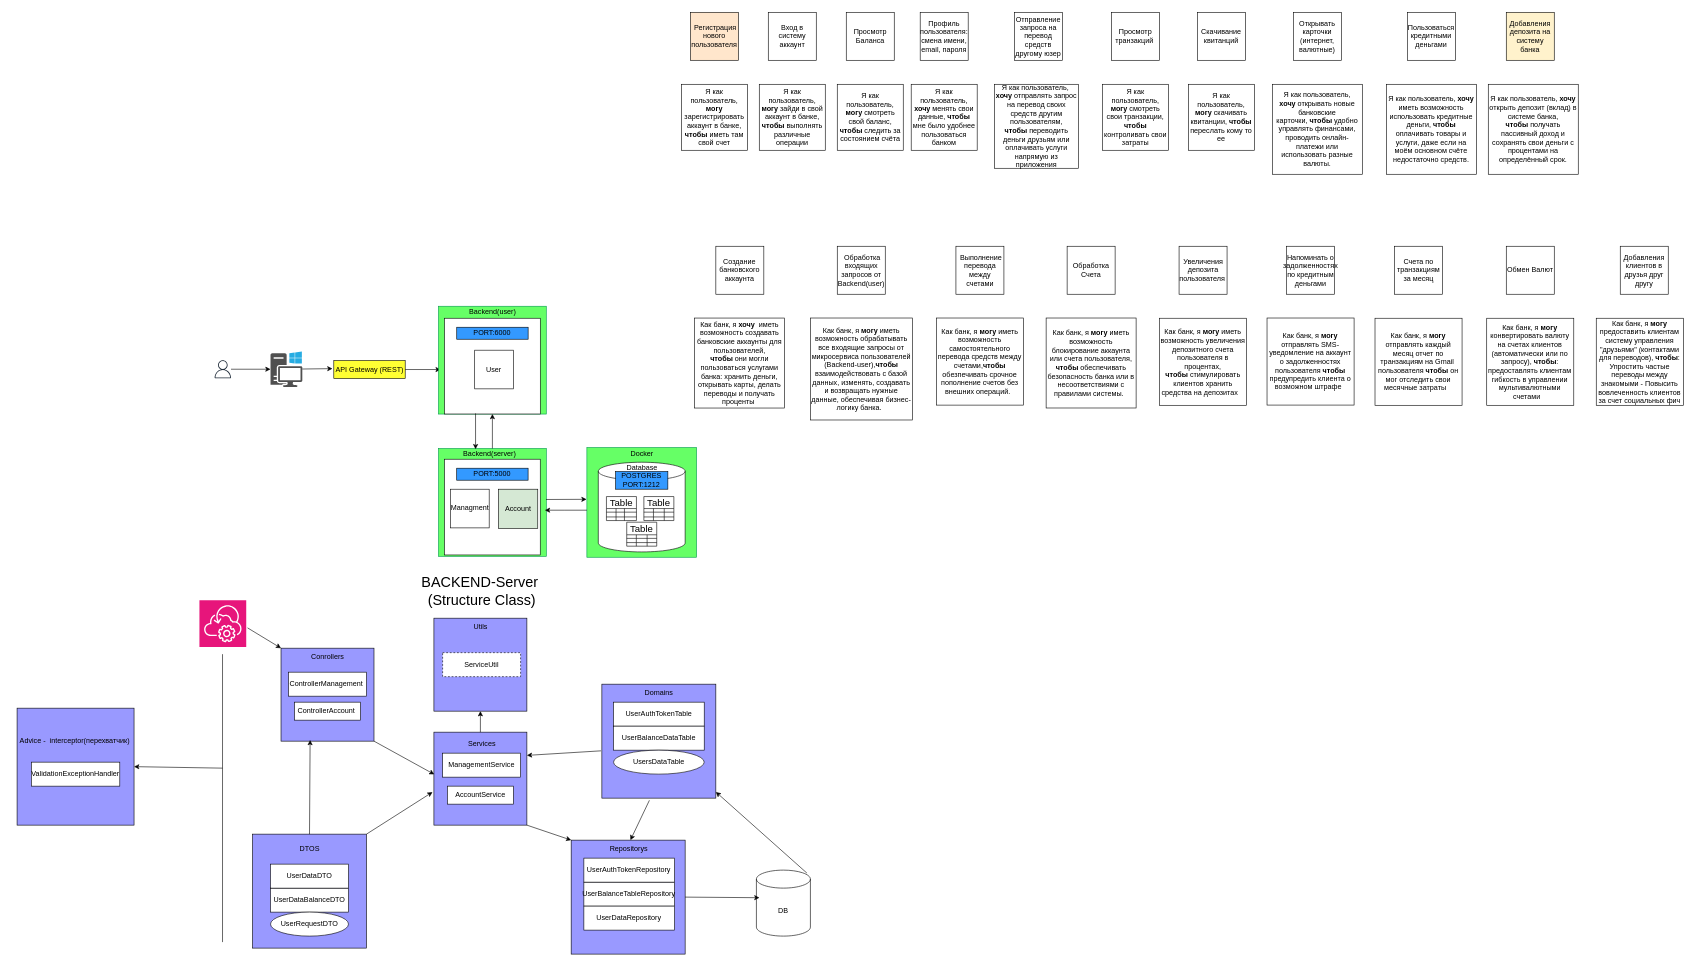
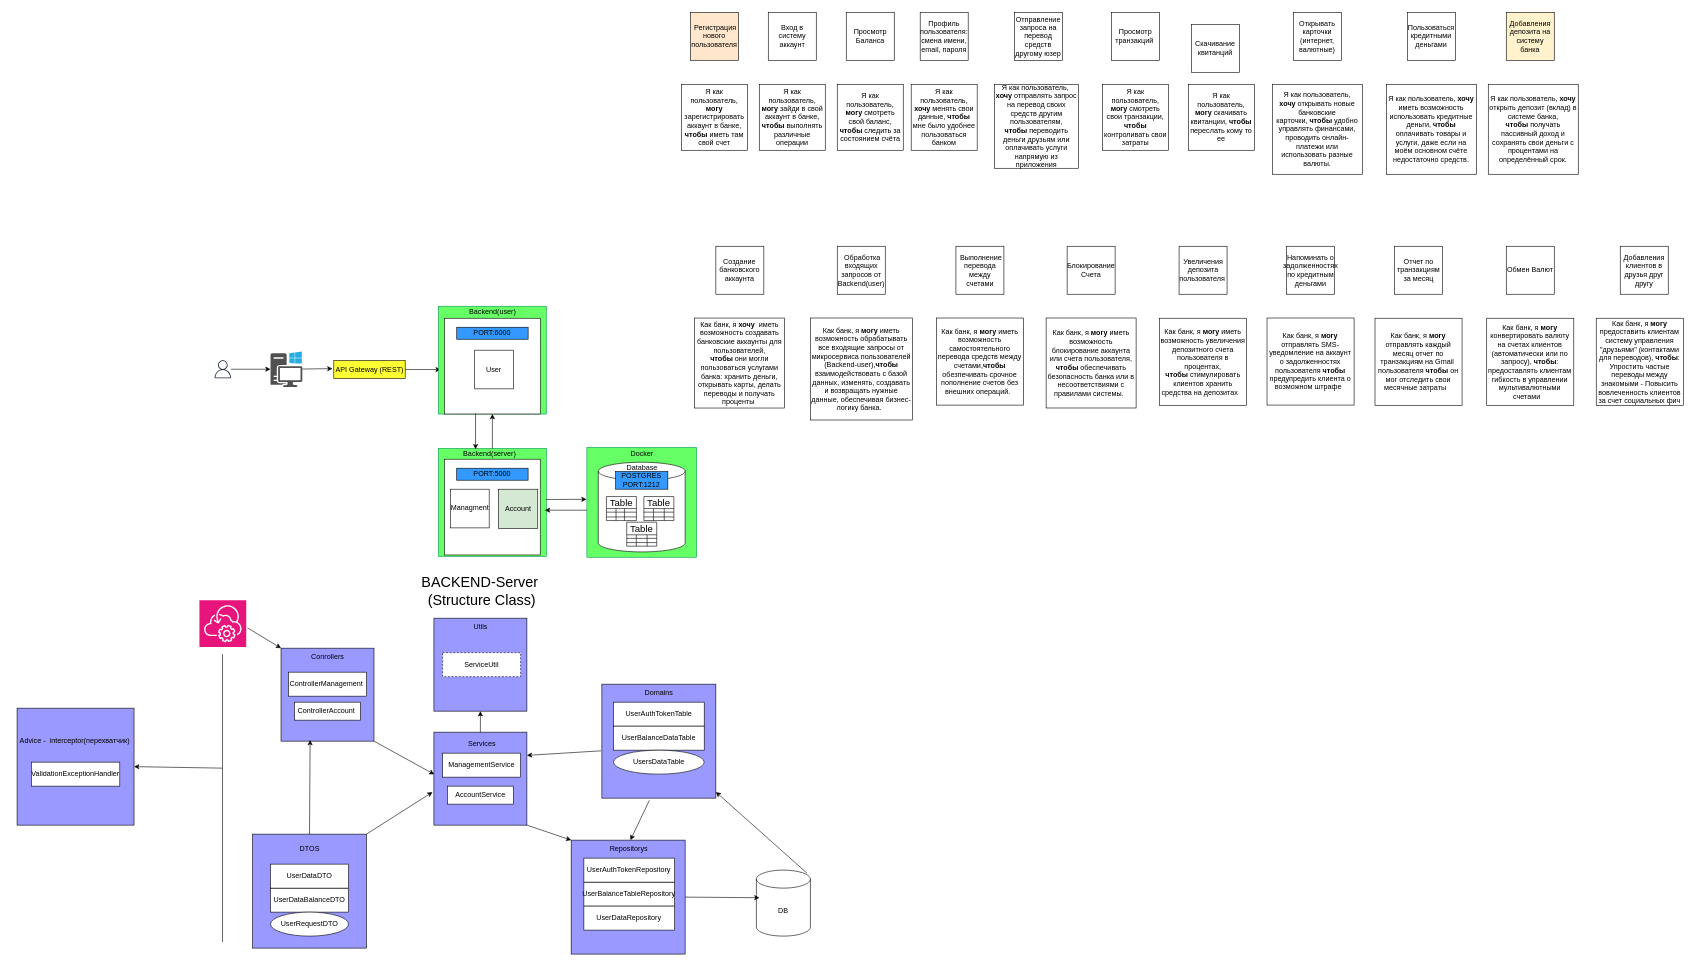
(1221, 36) -> (1215, 48)
(1091, 270) -> (1091, 270)
(1419, 270) -> (1419, 270)
